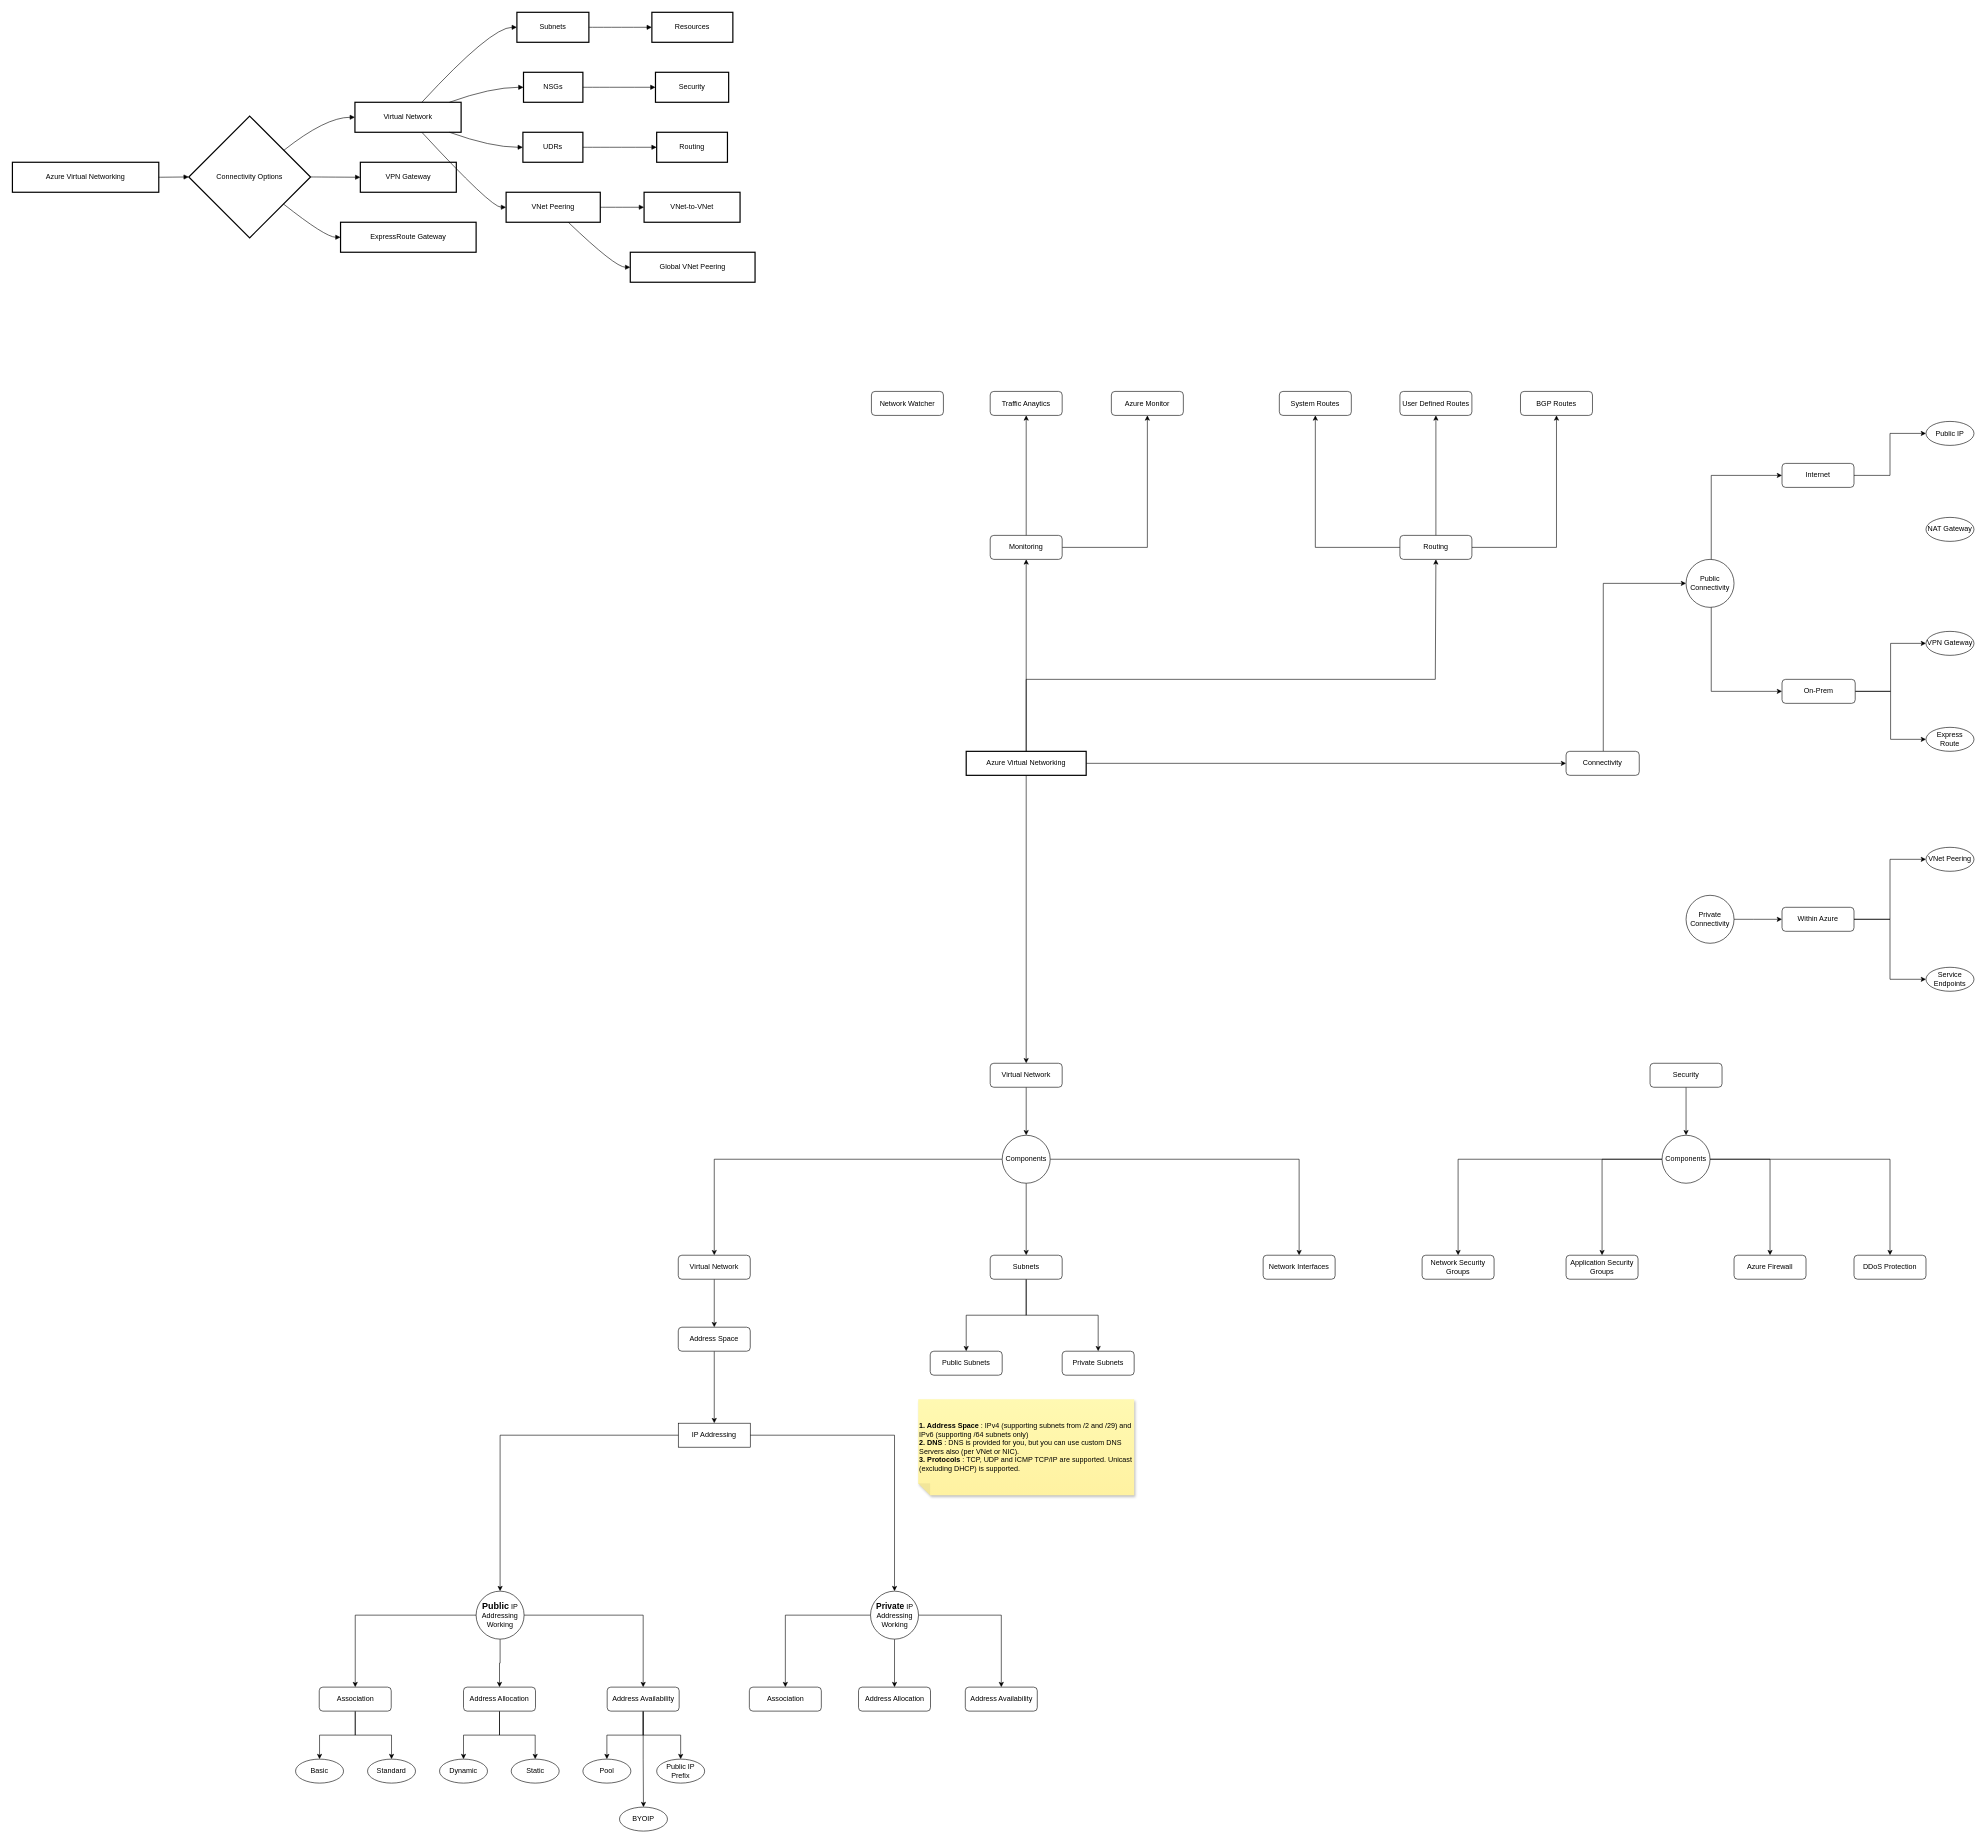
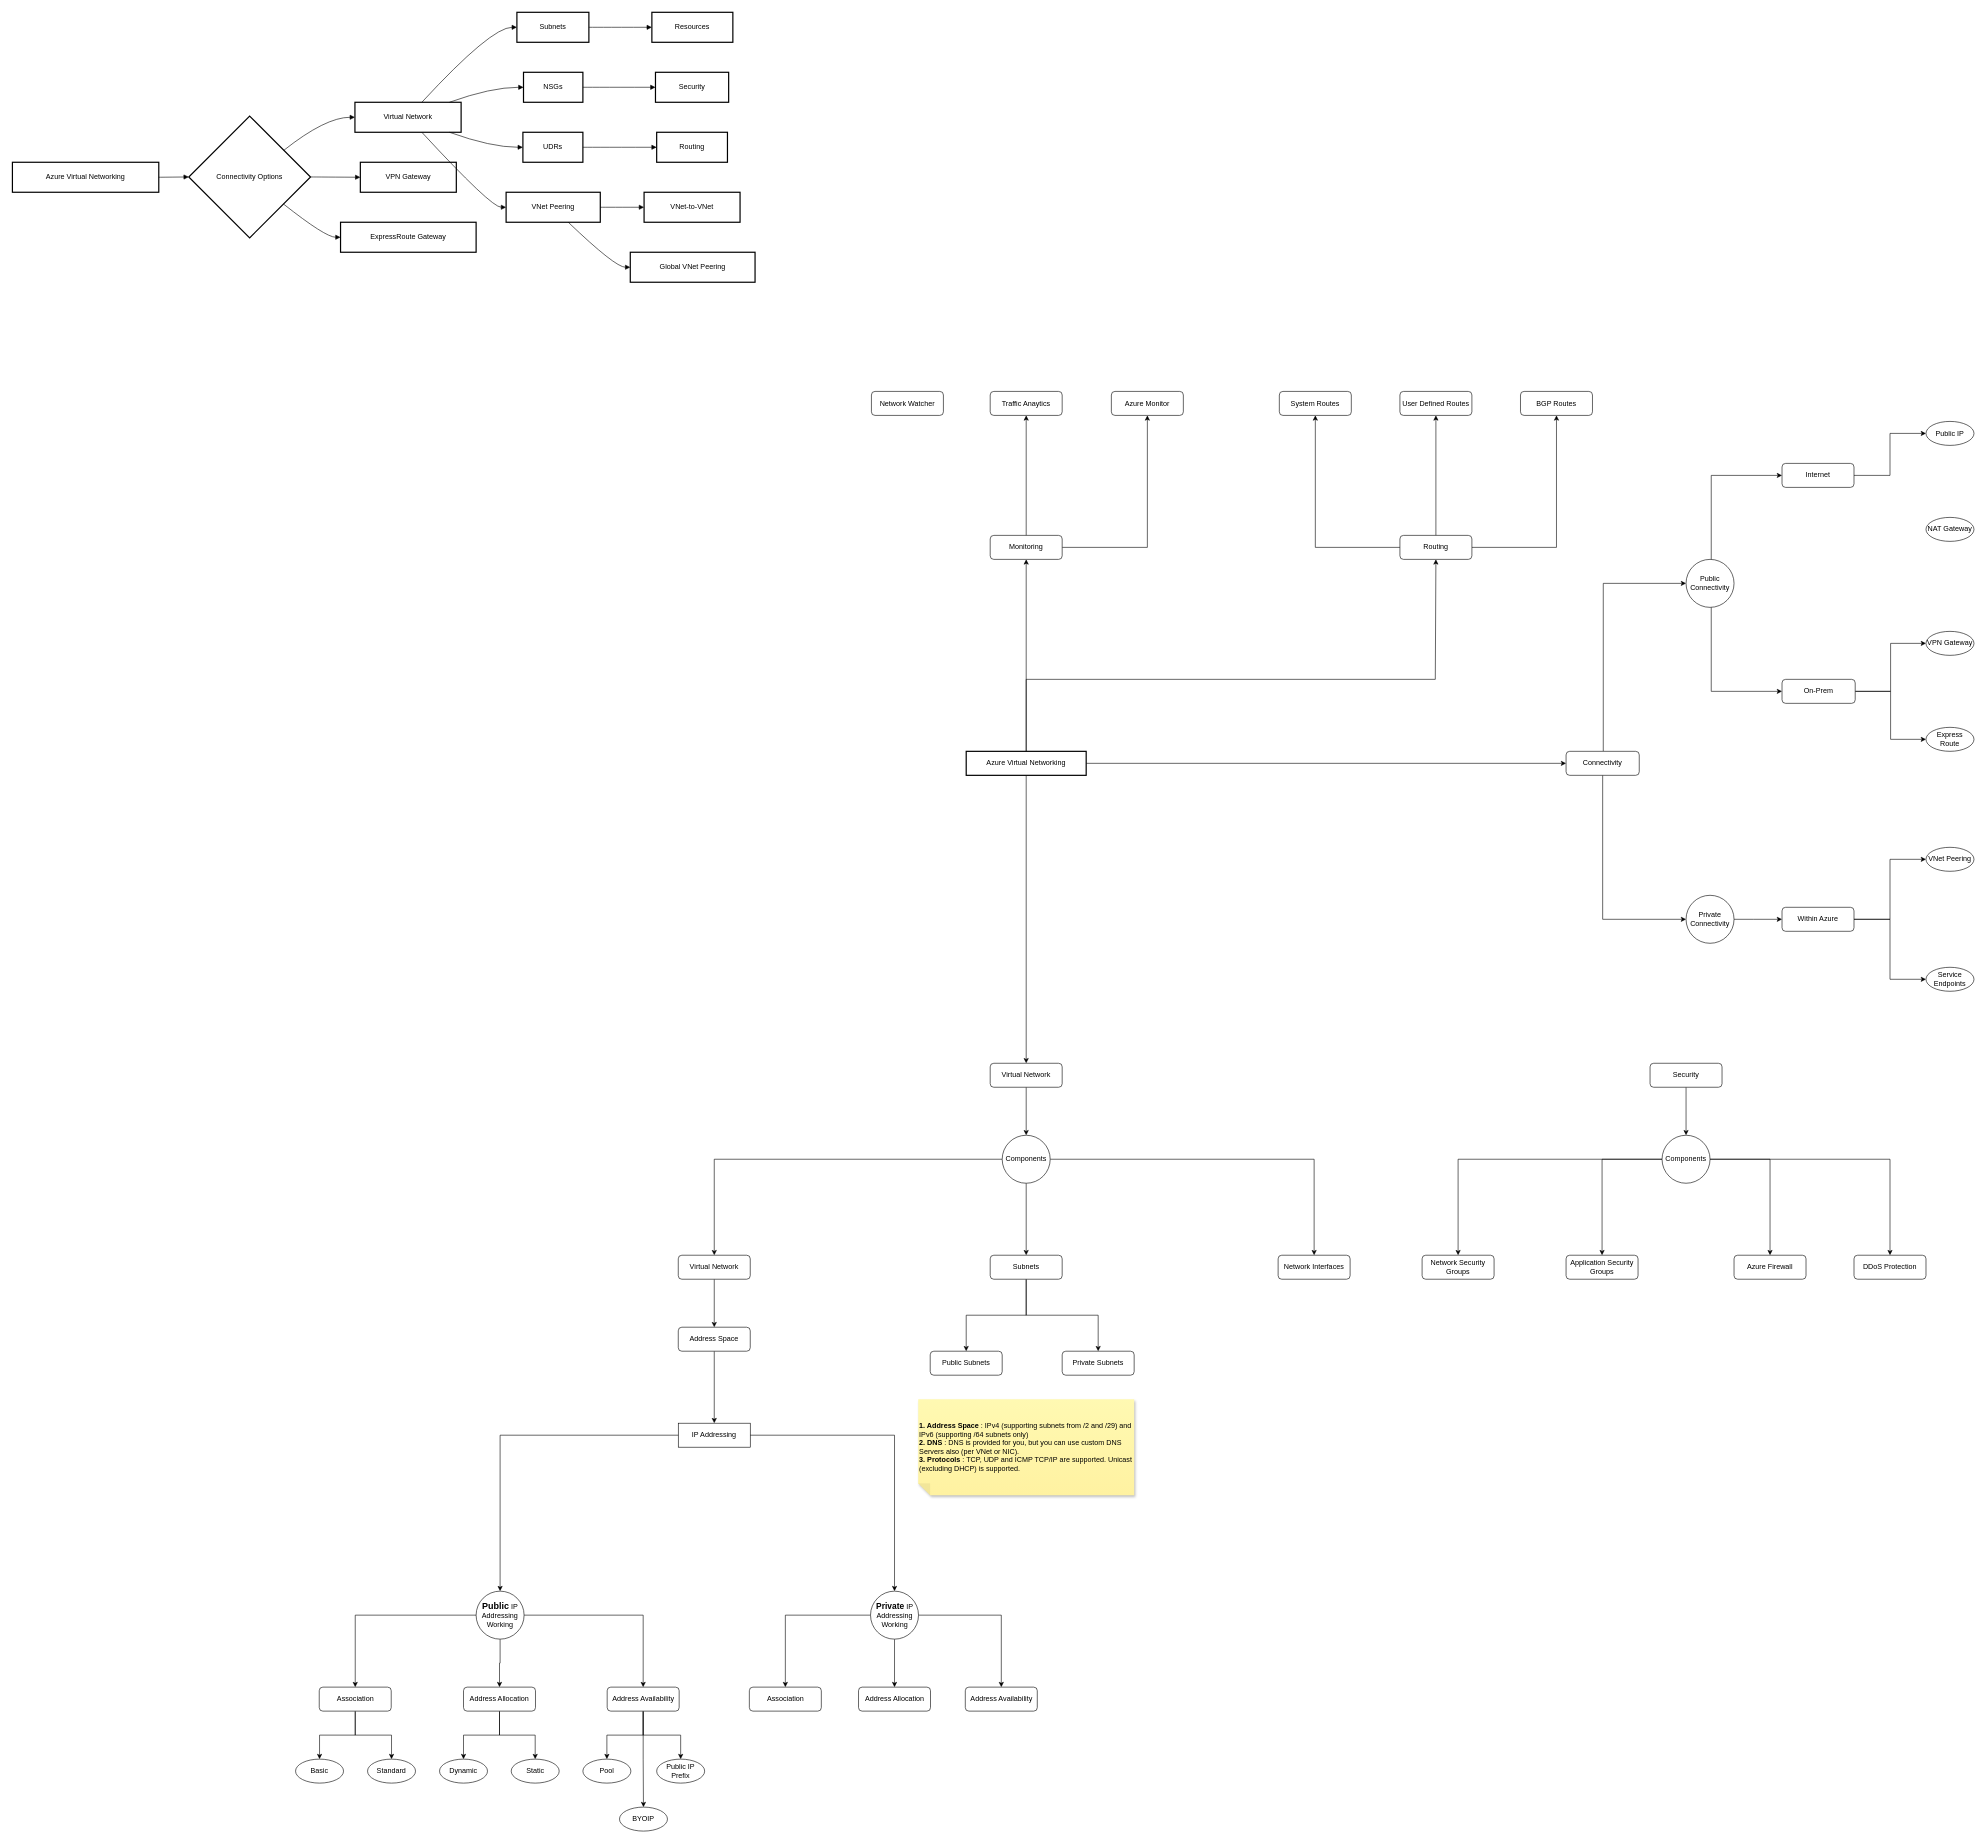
none -> (1603, 848)
(1299, 1268) -> (1314, 1268)
